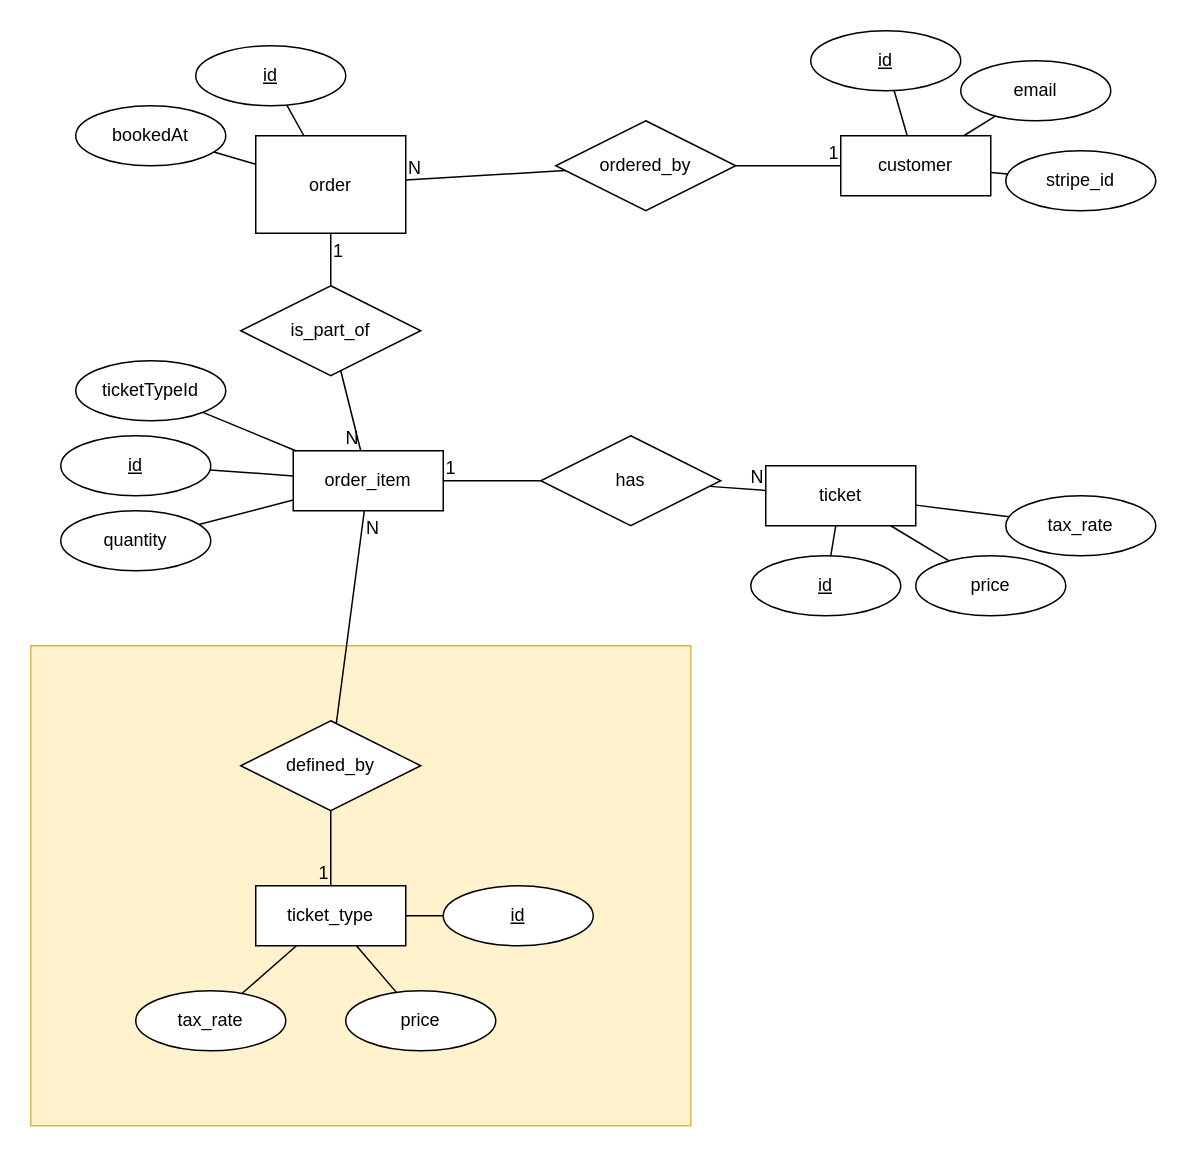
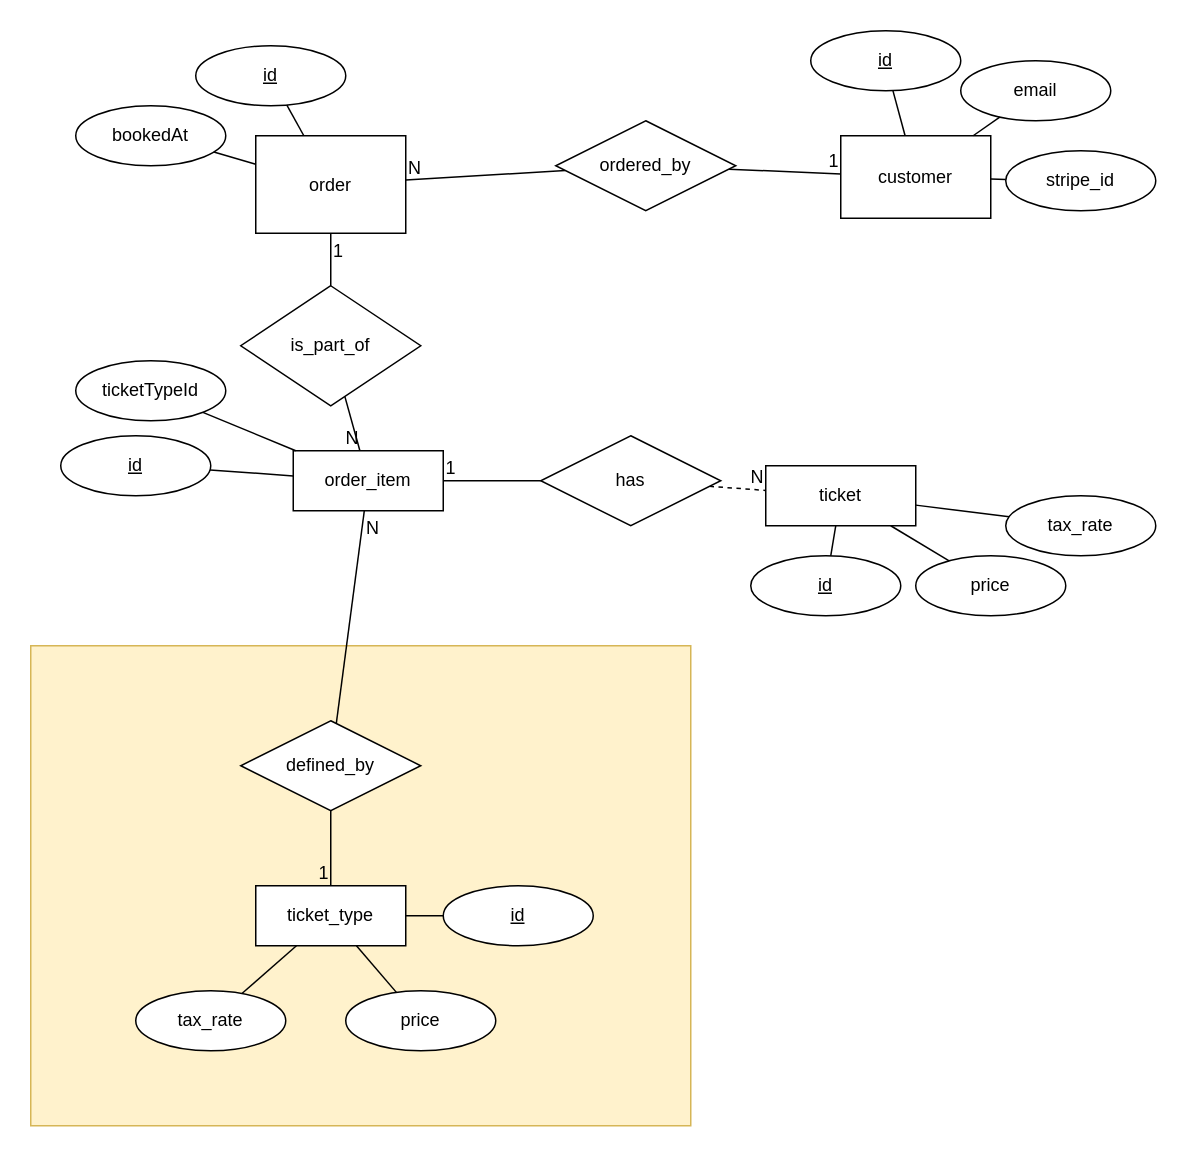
(916, 166) -> (916, 177)
(331, 331) -> (331, 346)
(737, 488) -> (737, 488)
(246, 512) -> none
(136, 541) -> none
